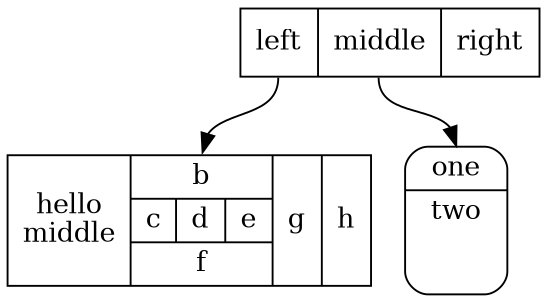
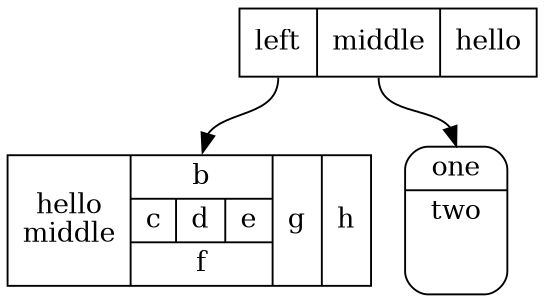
(490, 42) -> (488, 42)
